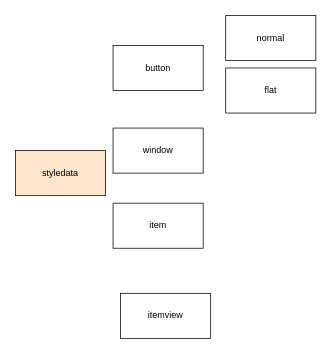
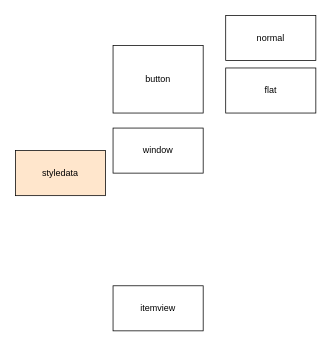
(158, 68) -> (158, 79)
(158, 225) -> none
(165, 315) -> (158, 308)
